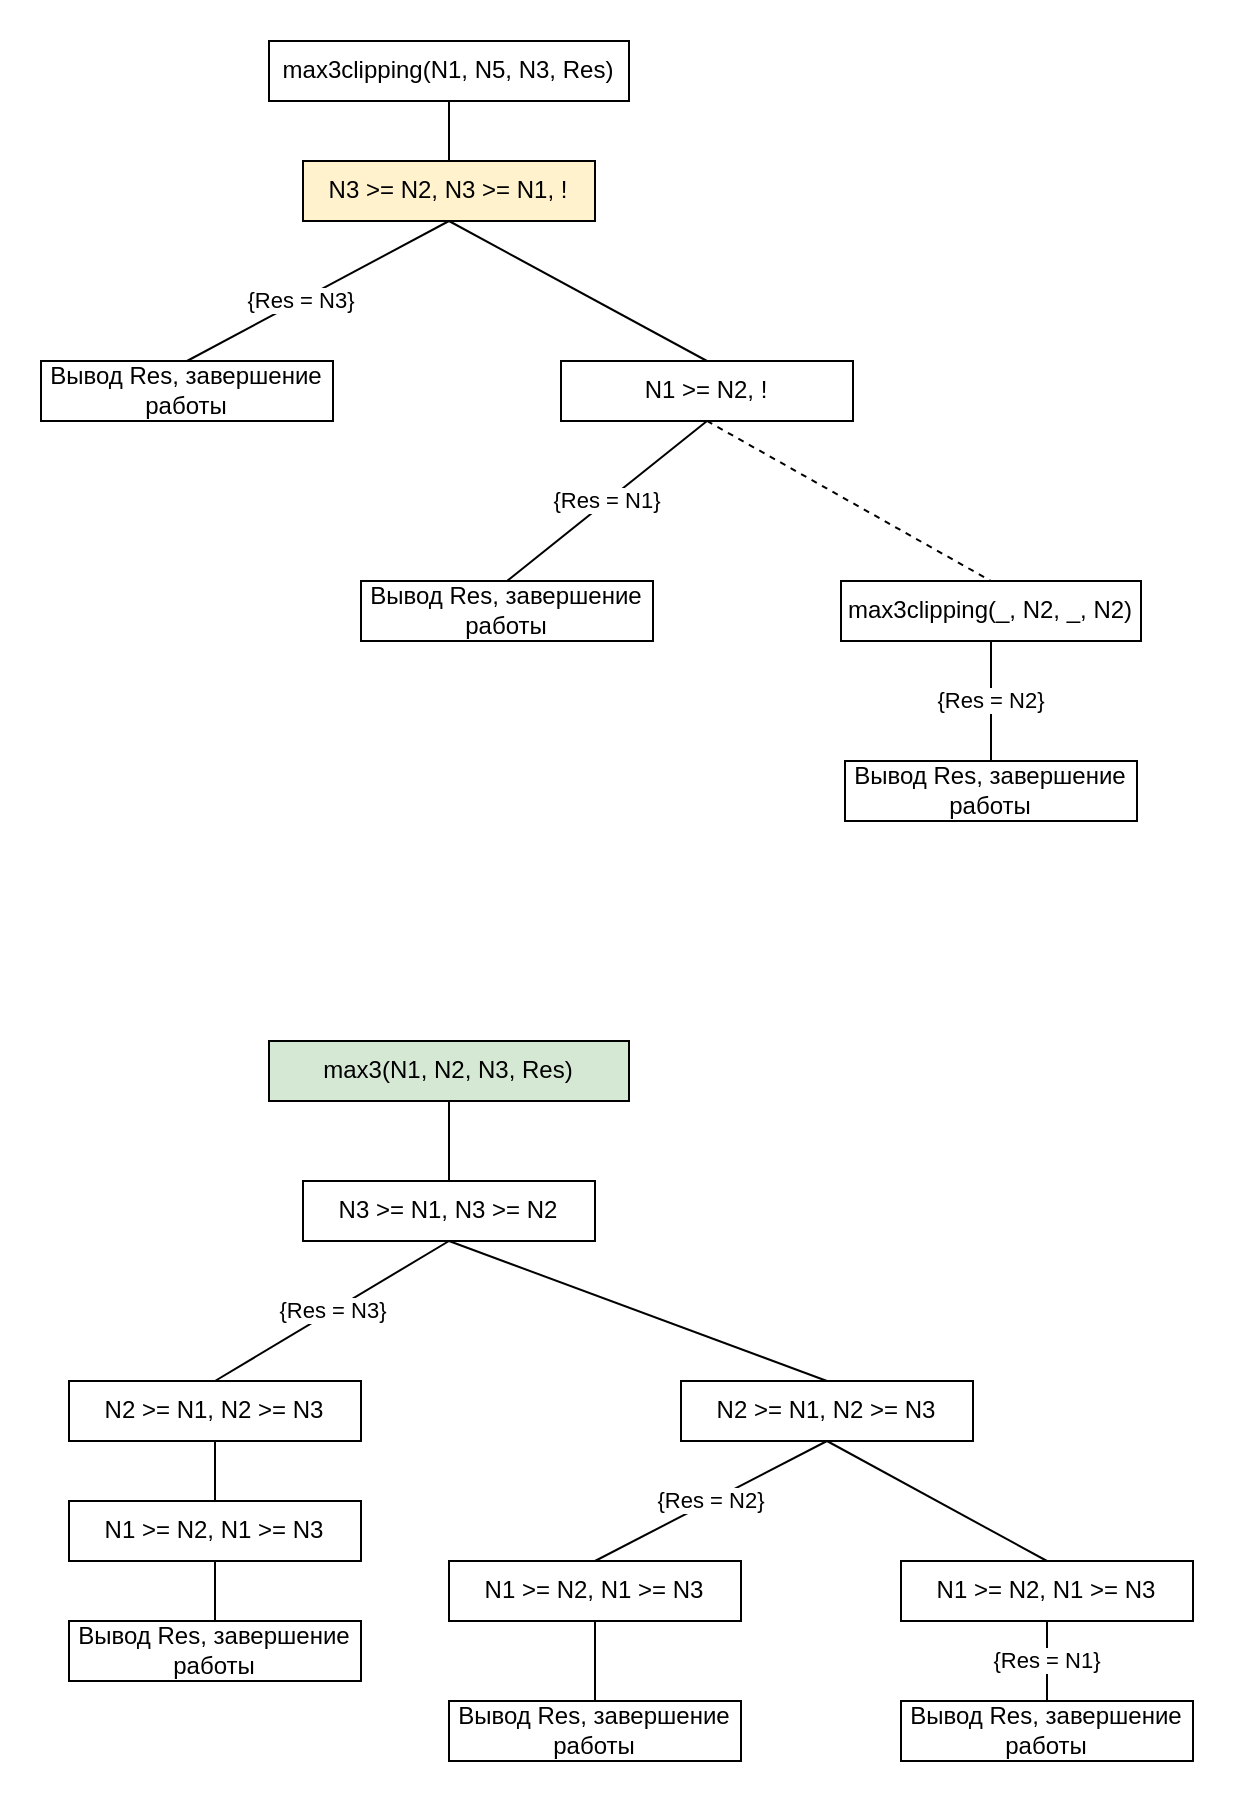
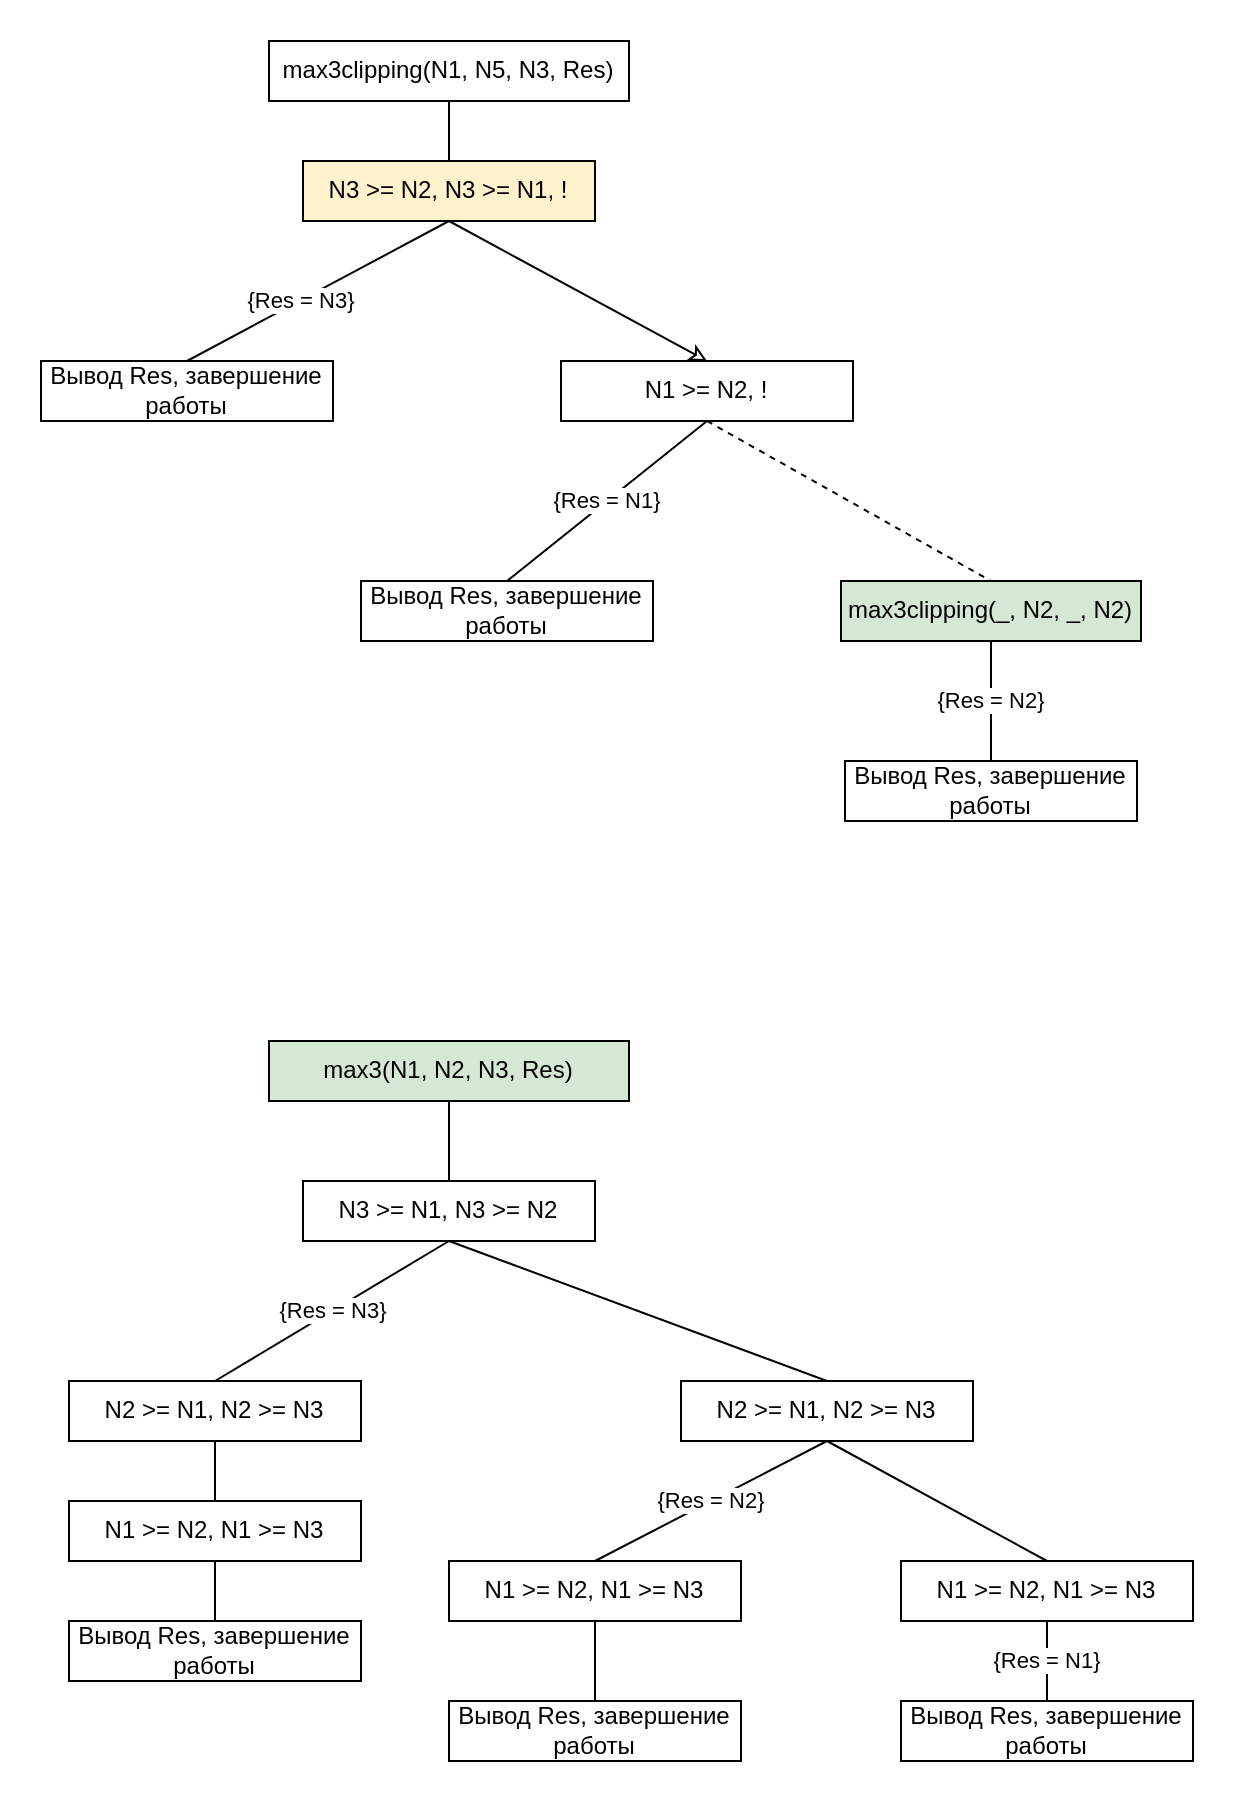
(698, 356) -> (693, 353)
(991, 611) -> (991, 611)
